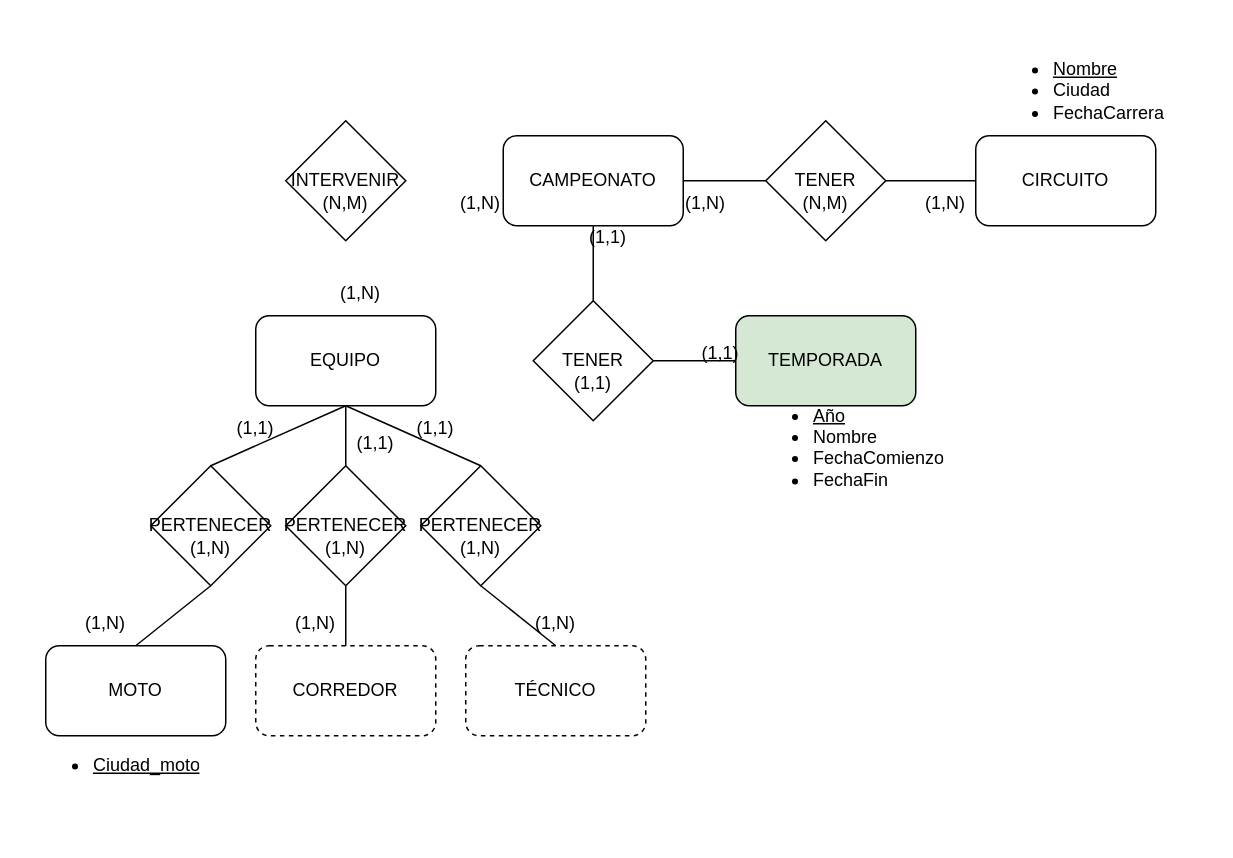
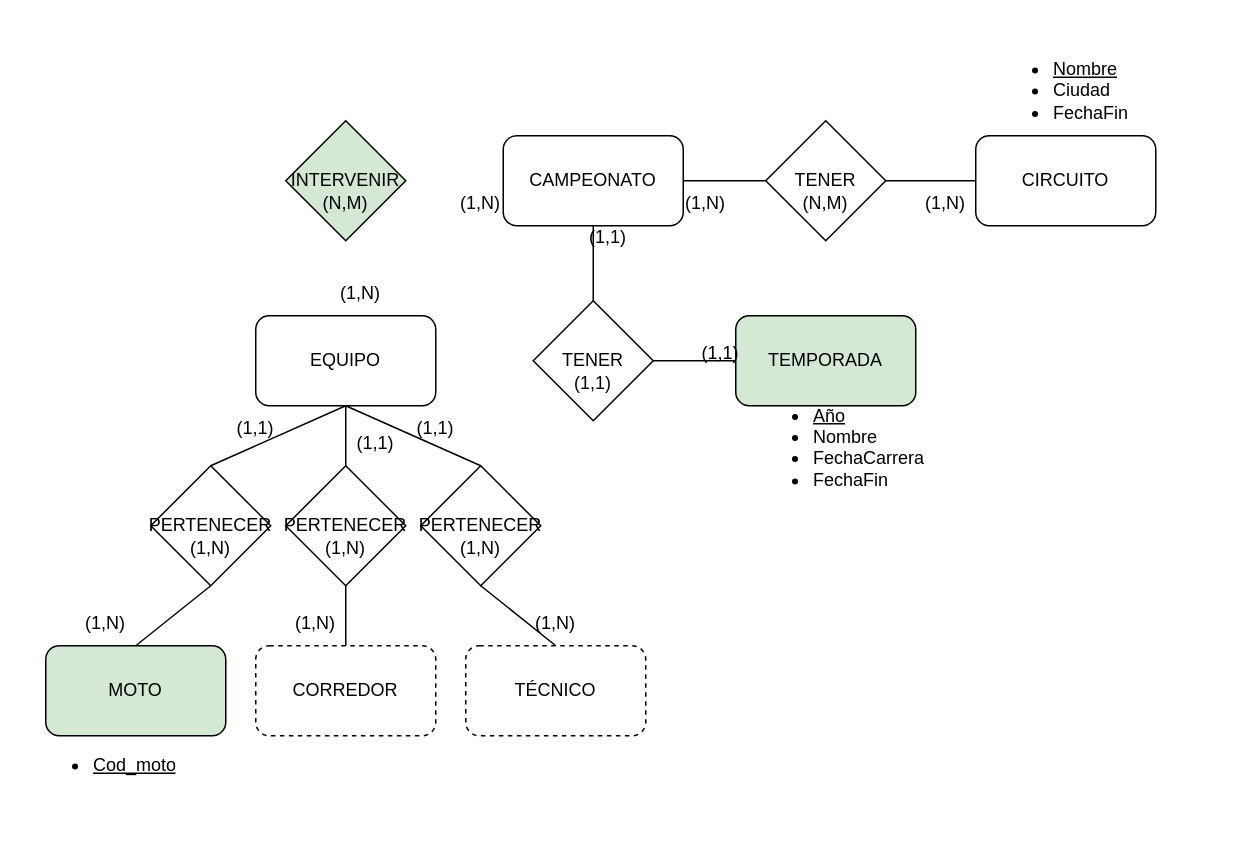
(1054, 91) -> (1032, 91)
(346, 181) -> (346, 181)
(817, 443) -> (814, 443)
(136, 691) -> (136, 691)
(87, 766) -> (74, 766)
